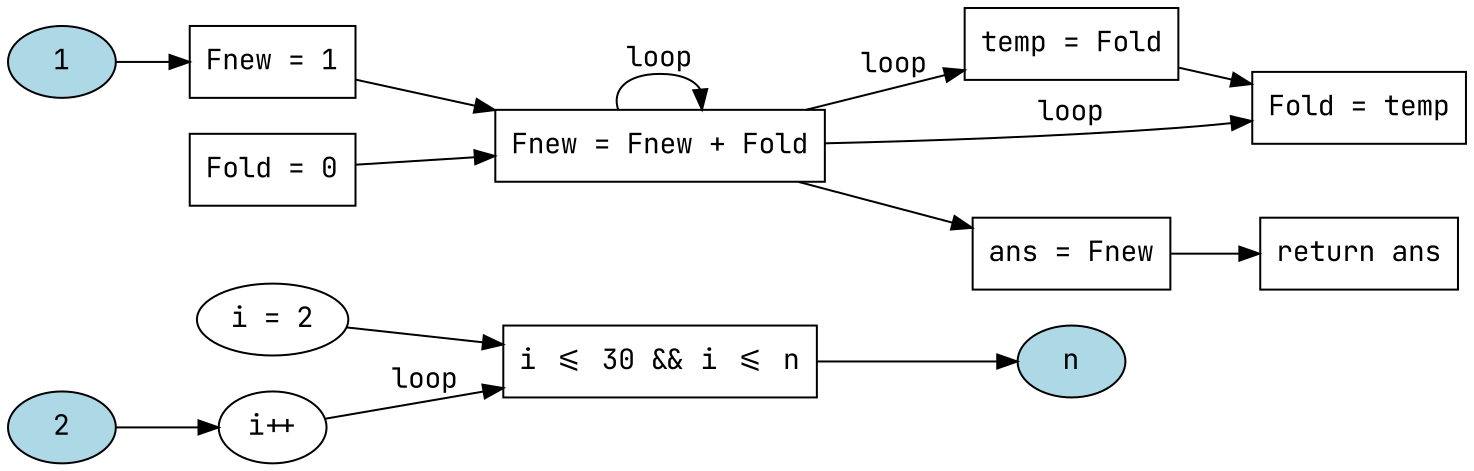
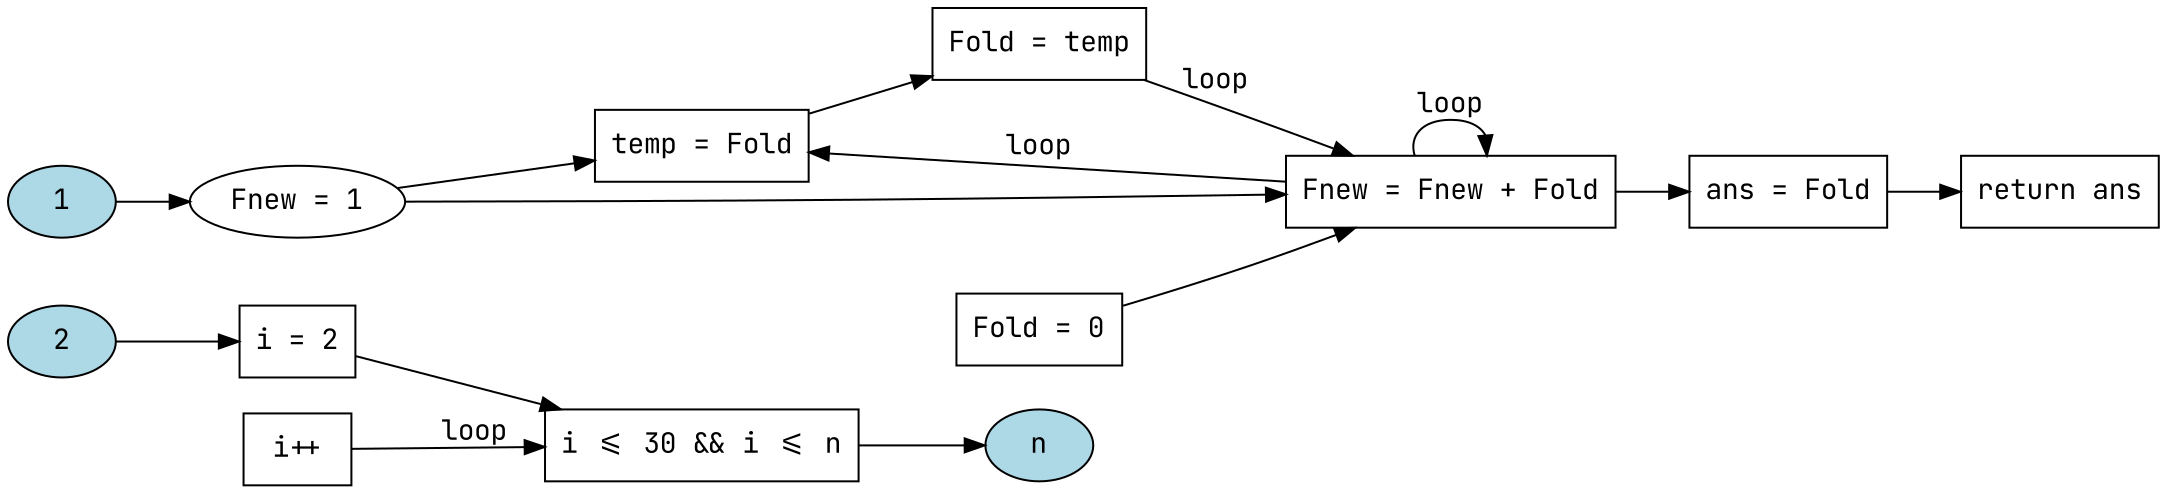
(273, 62) -> (297, 202)
(1028, 136) -> (1239, 114)
none -> (486, 176)
(1072, 254) -> (1788, 192)
(273, 320) -> (297, 342)
(157, 427) -> (167, 342)
(273, 427) -> (297, 449)
